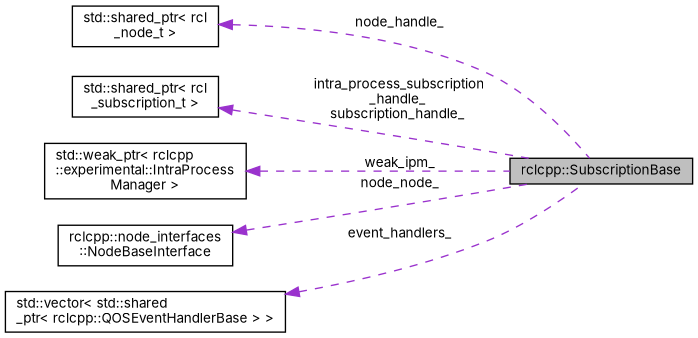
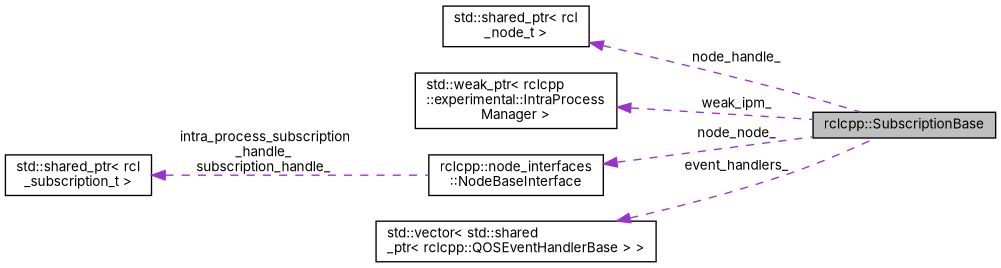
(381, 134) -> (297, 175)
